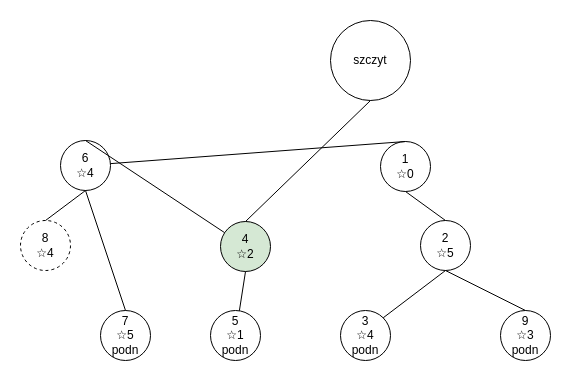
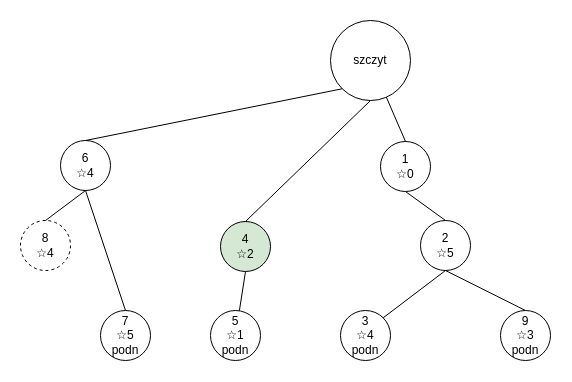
(258, 153) -> (396, 119)
(155, 187) -> (213, 115)
